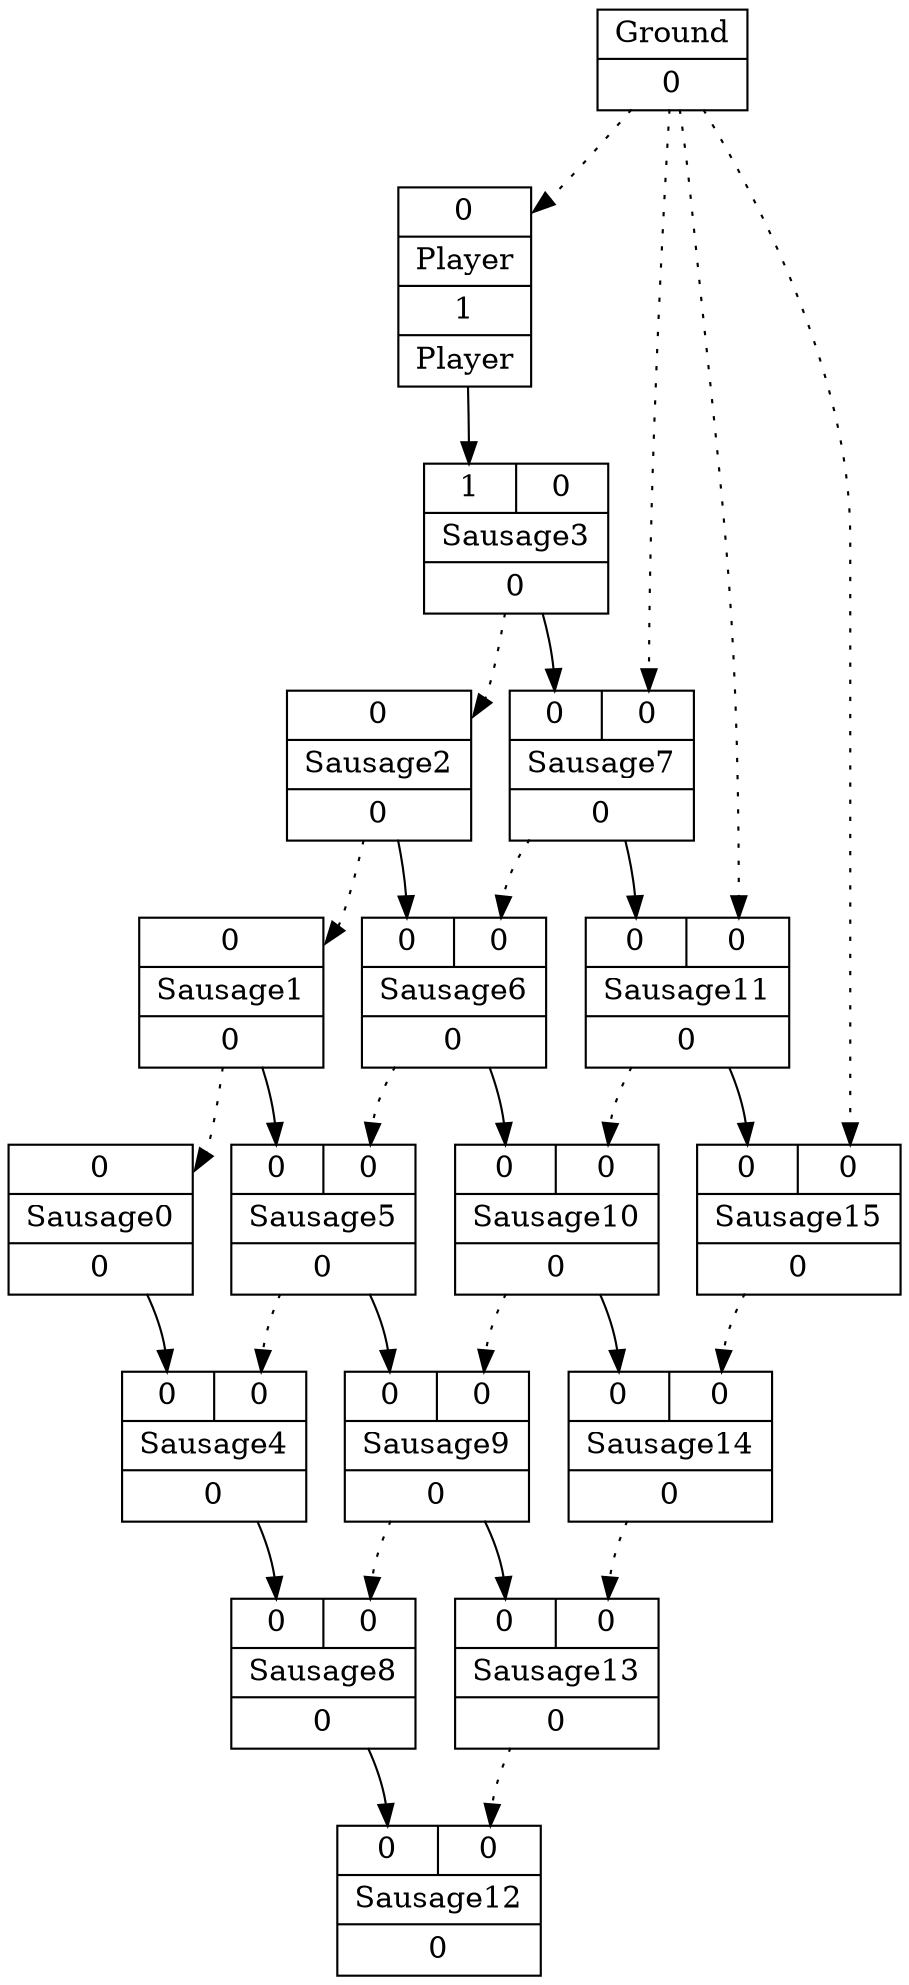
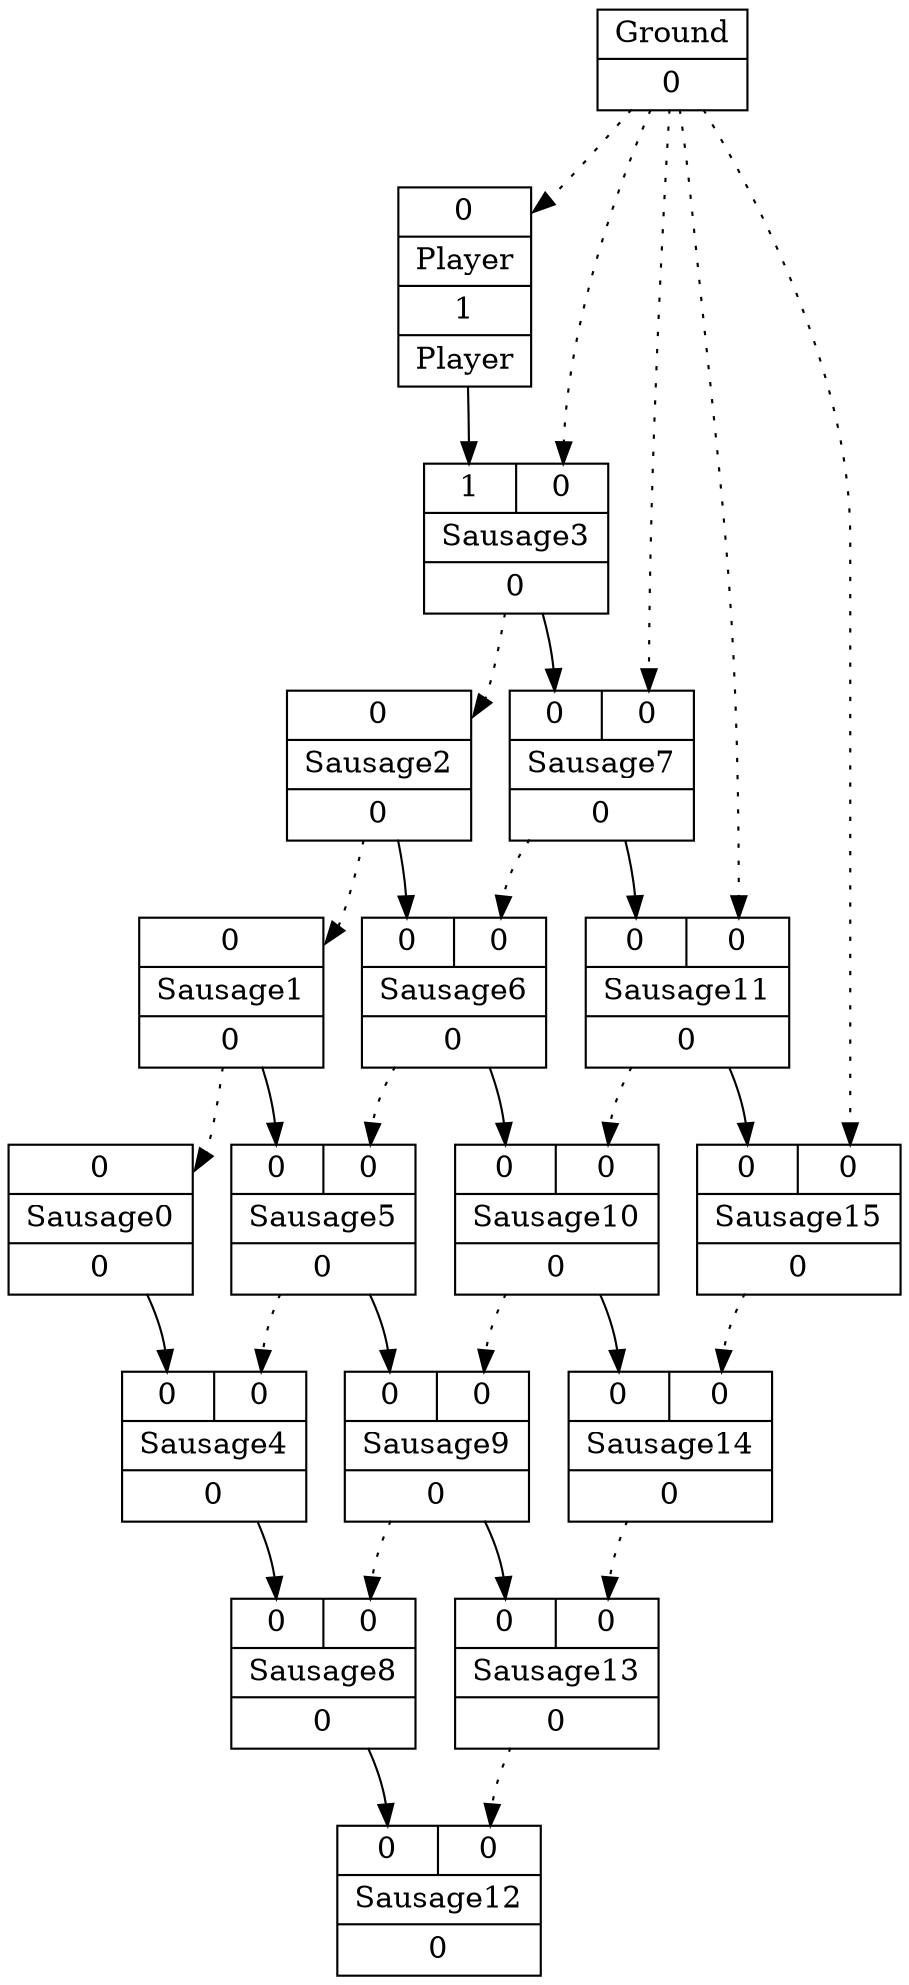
none -> (593, 272)
